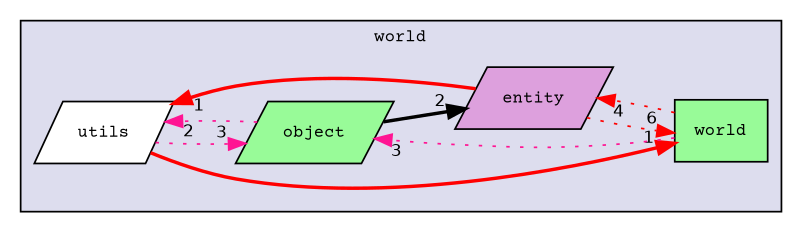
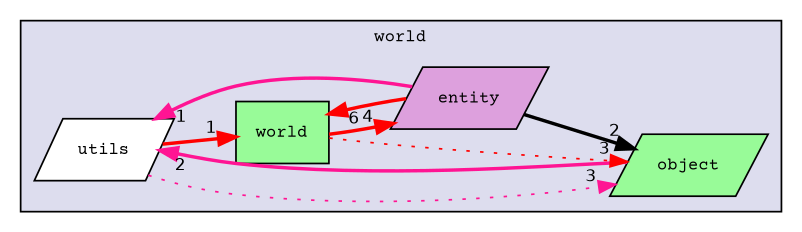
(332, 78) -> (289, 79)
(645, 106) -> (355, 131)
(416, 117) -> (571, 129)
(220, 121) -> (402, 171)
(622, 125) -> (376, 104)
(533, 147) -> (469, 151)
